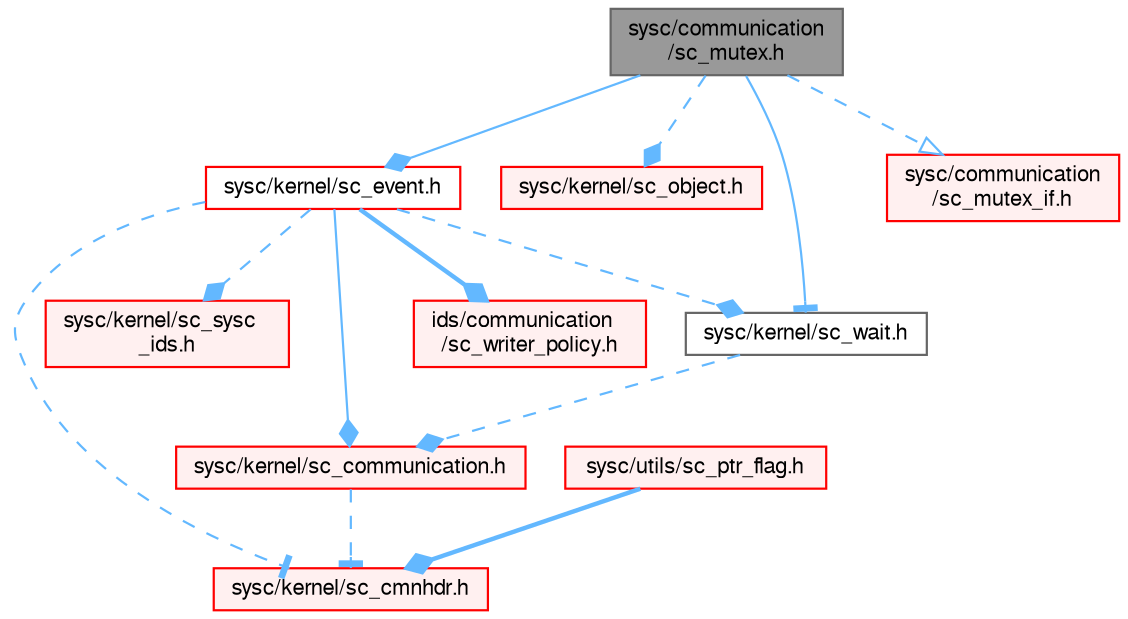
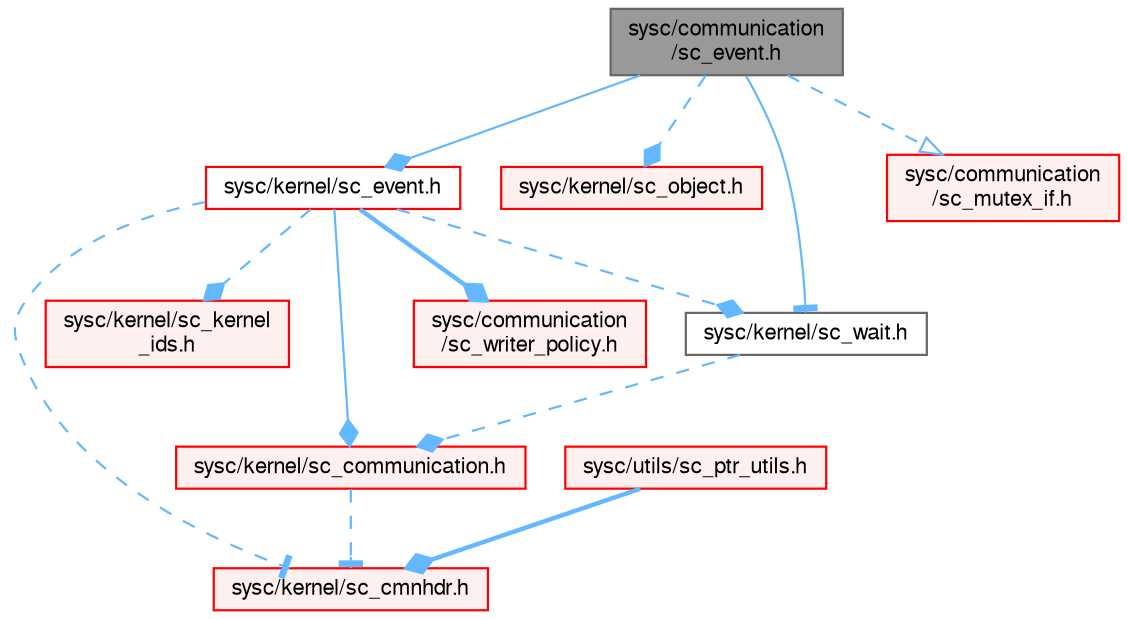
(727, 42) -> (727, 42)
(167, 334) -> (167, 334)
(530, 334) -> (530, 334)
(696, 468) -> (696, 468)
